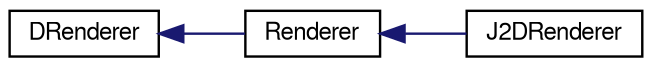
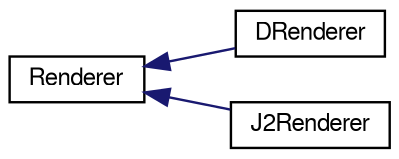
(214, 34) -> (202, 55)
(554, 34) -> (310, 125)
